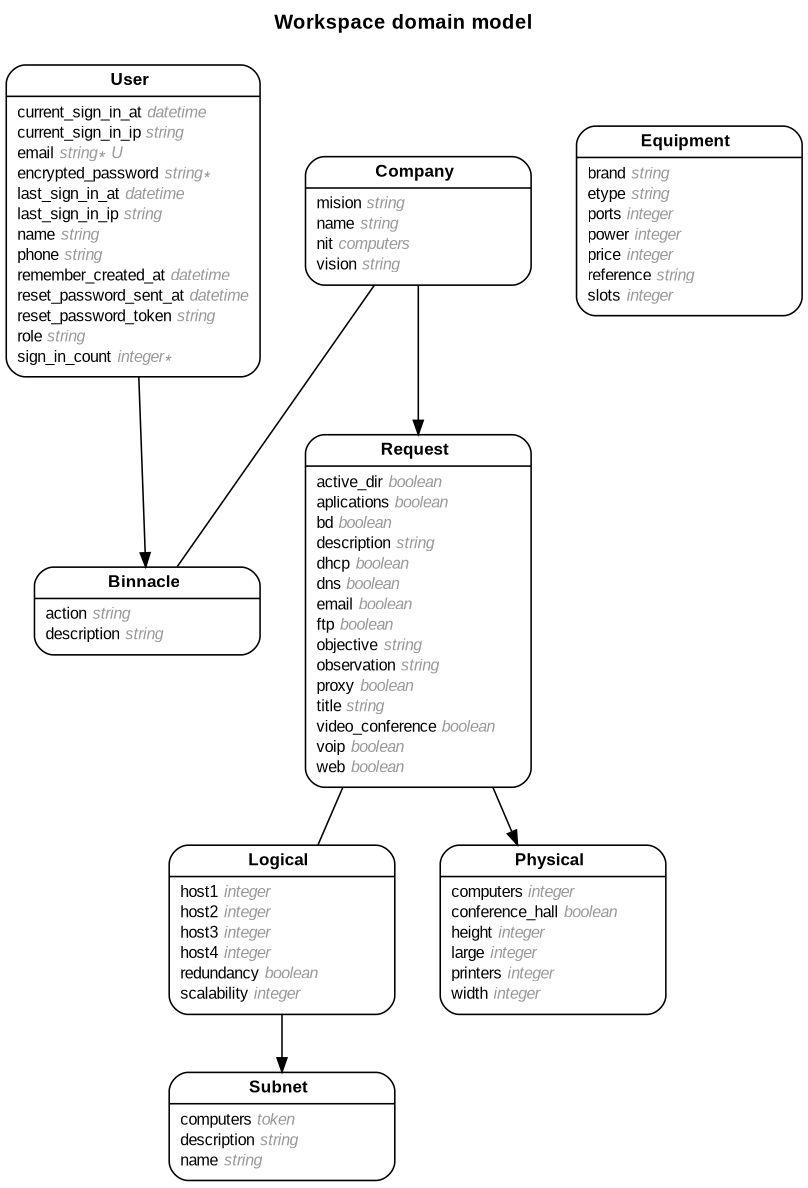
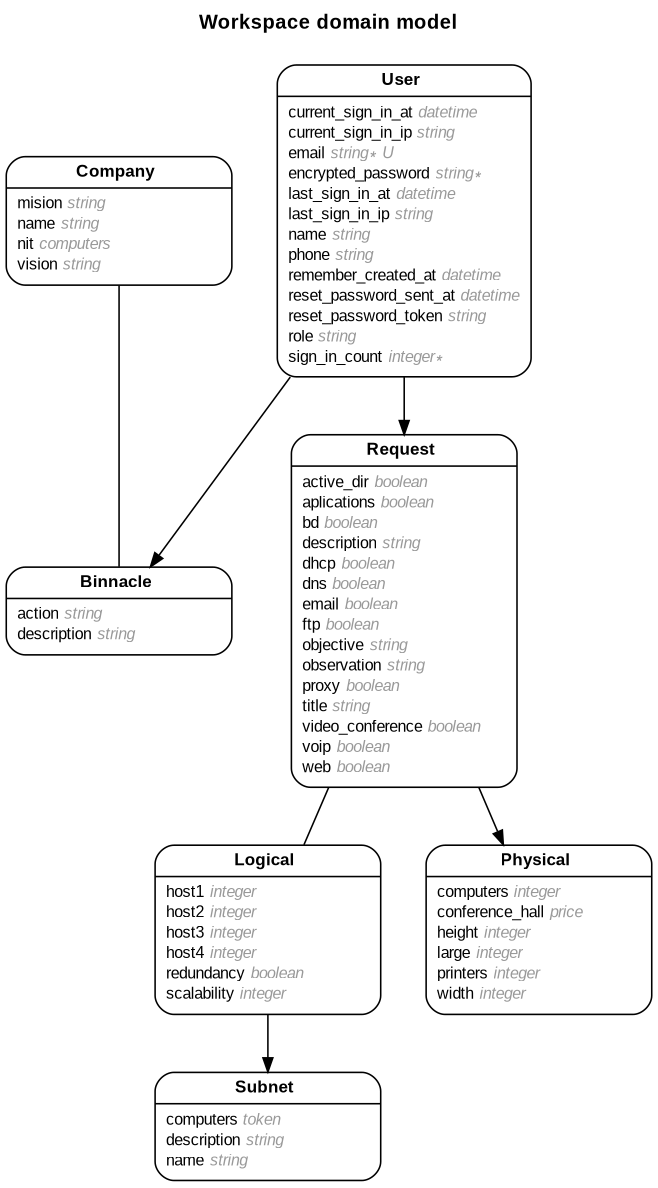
(689, 221) -> none
(418, 353) -> (404, 399)
(591, 913) -> (567, 913)
